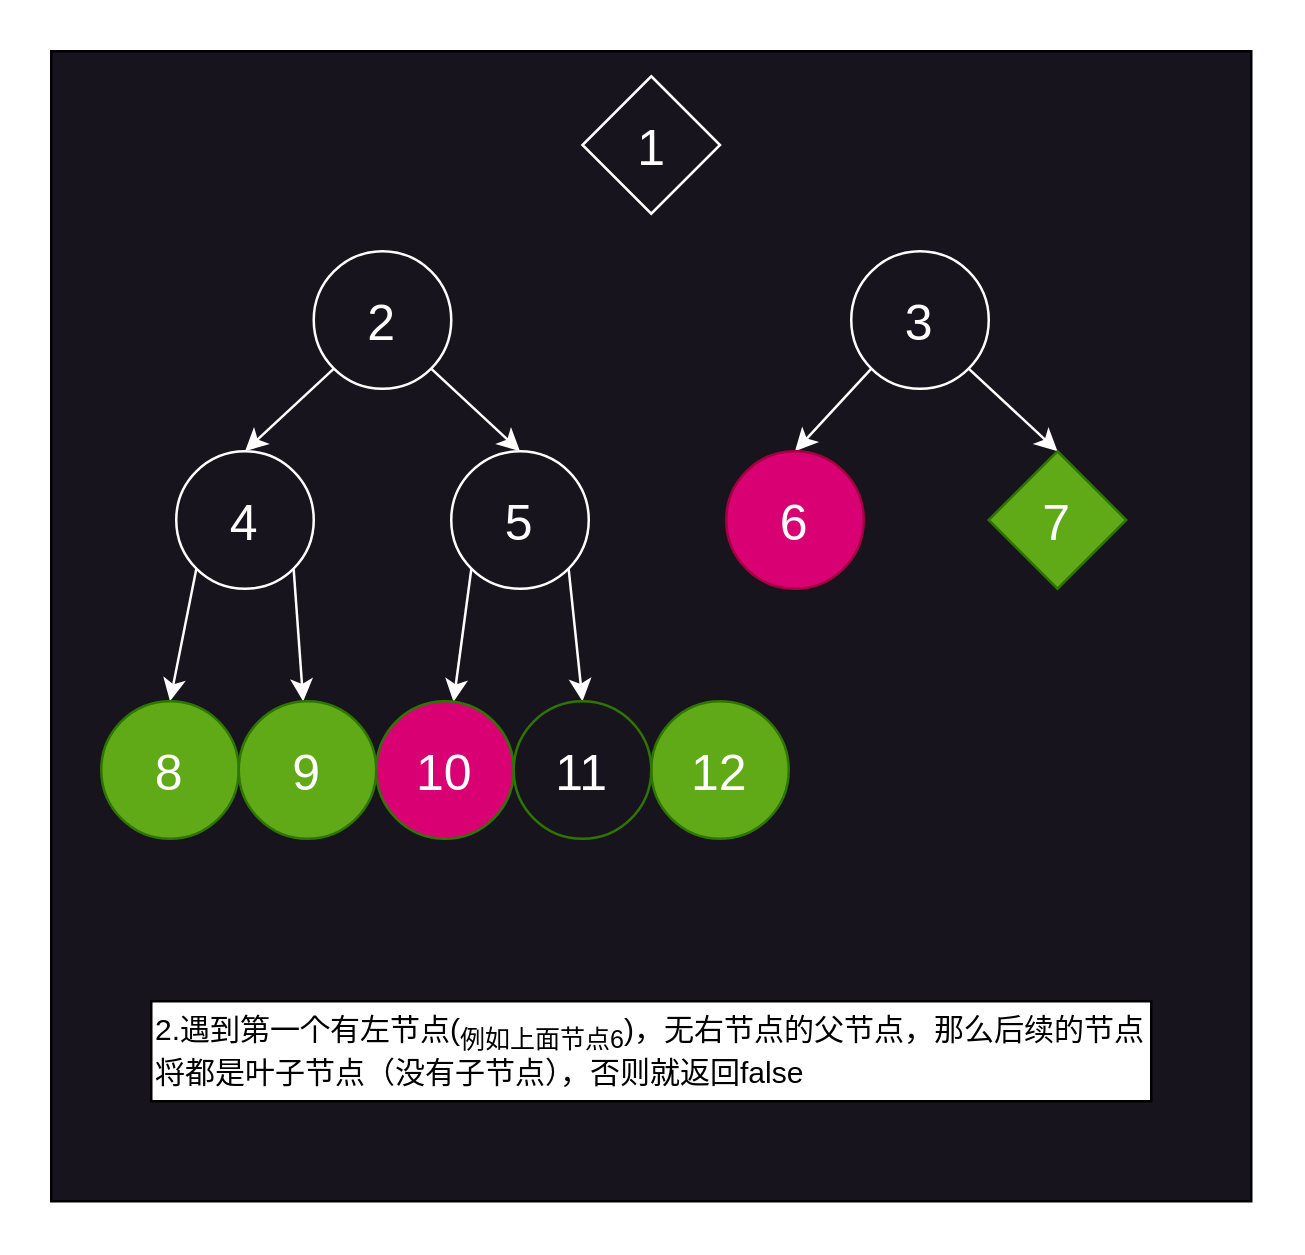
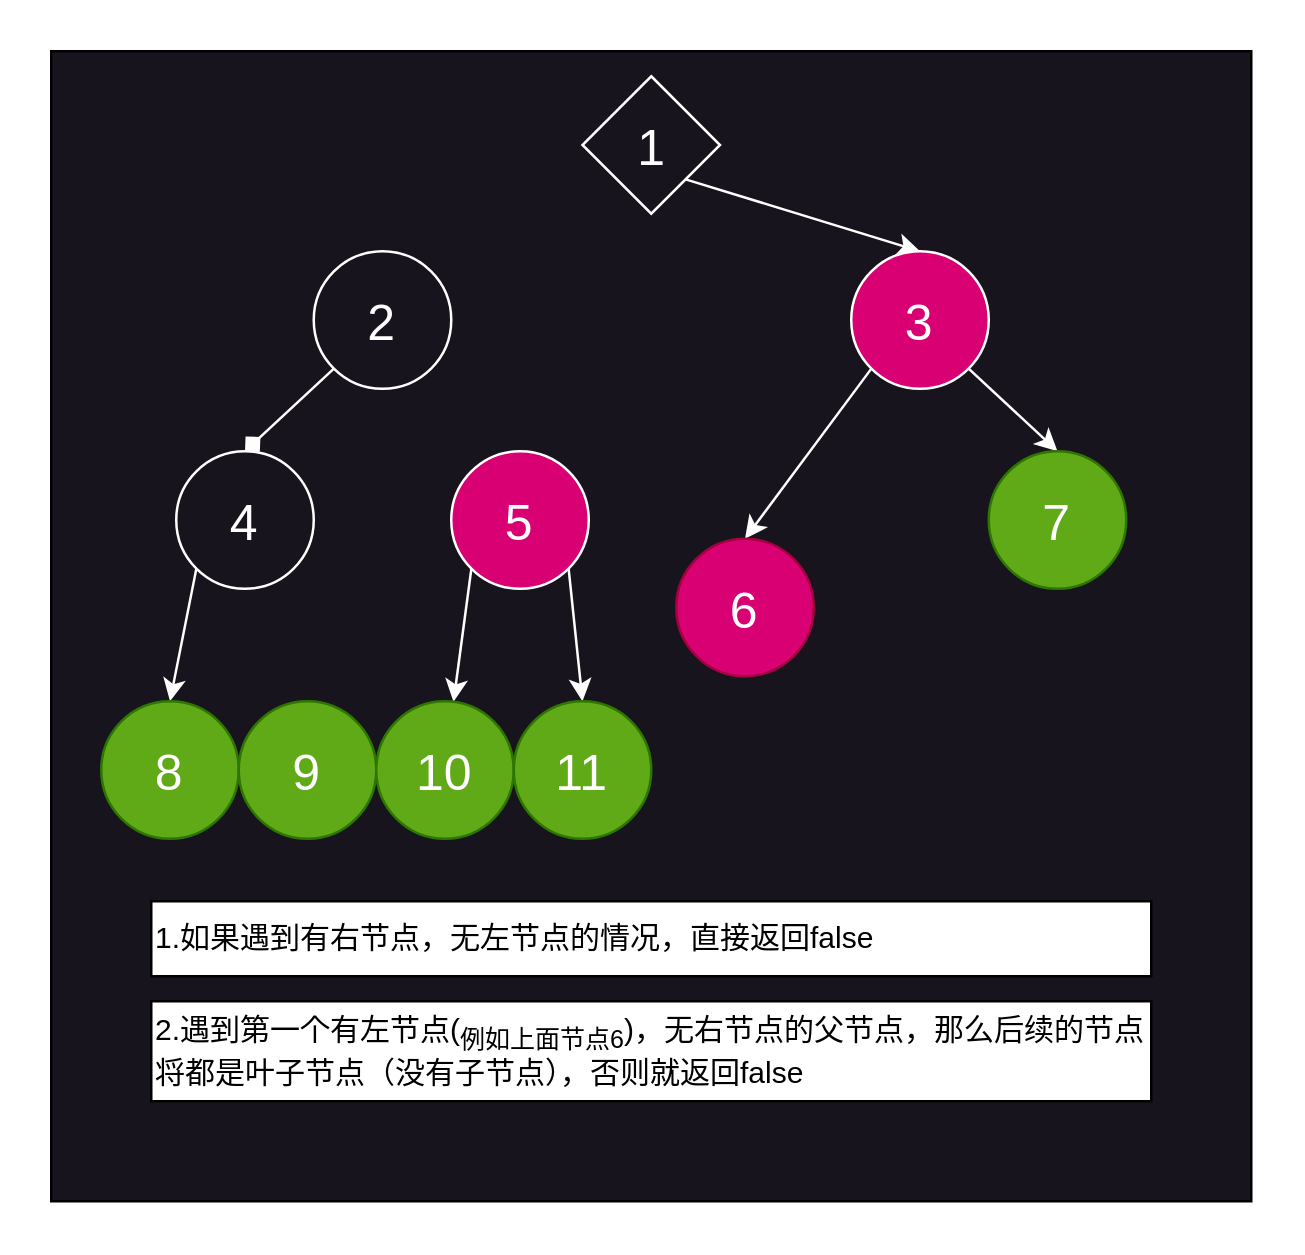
none -> (795, 213)
(920, 320) -> (920, 320)
(469, 404) -> none
(259, 438) -> (260, 437)
(520, 520) -> (520, 520)
(795, 520) -> (745, 608)
(1058, 520) -> (1058, 520)
(298, 627) -> none
(445, 770) -> (445, 770)
(583, 770) -> (583, 770)
(720, 770) -> none
none -> (651, 939)
